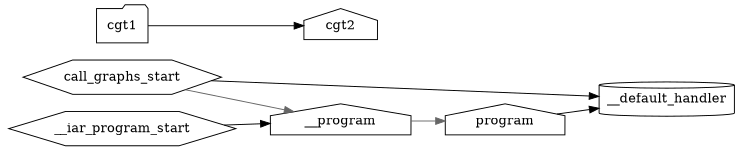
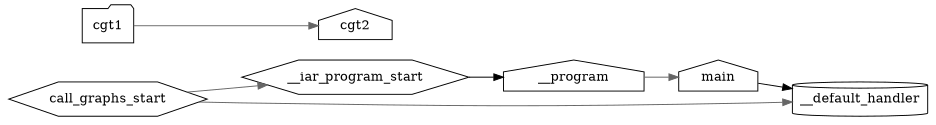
(221, 26) -> (221, 26)
(400, 88) -> (491, 106)
(235, 100) -> (223, 89)
(505, 121) -> (718, 77)
